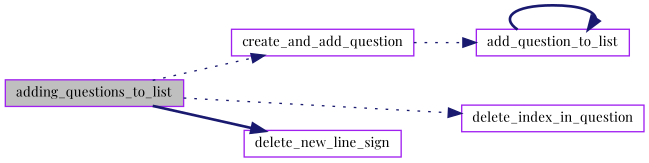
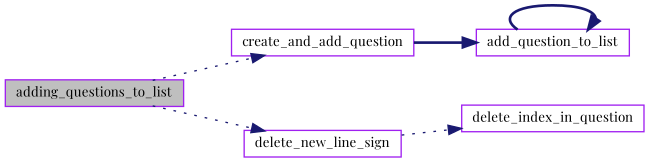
(438, 43) -> (438, 43)
(316, 105) -> (425, 132)
(202, 117) -> (202, 117)
